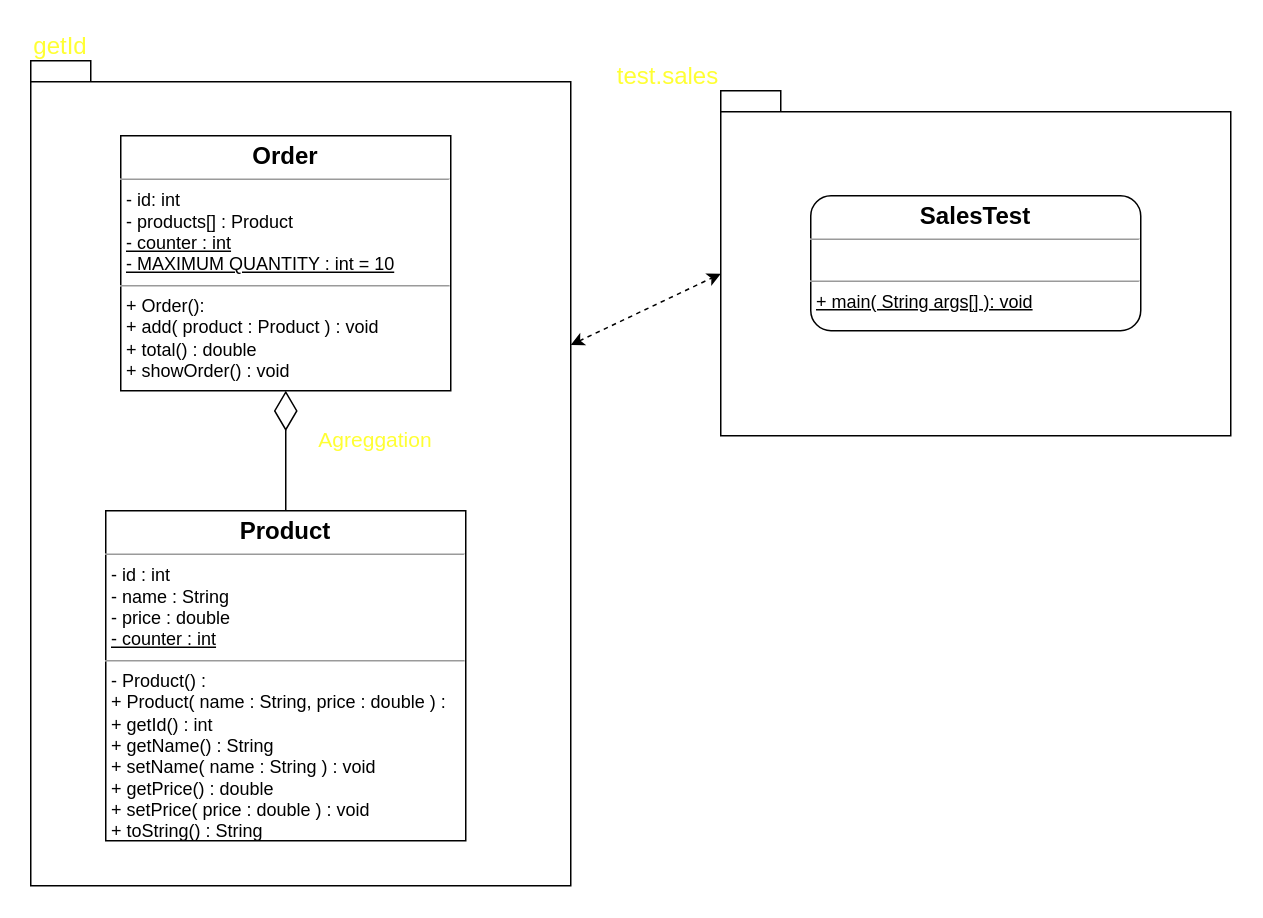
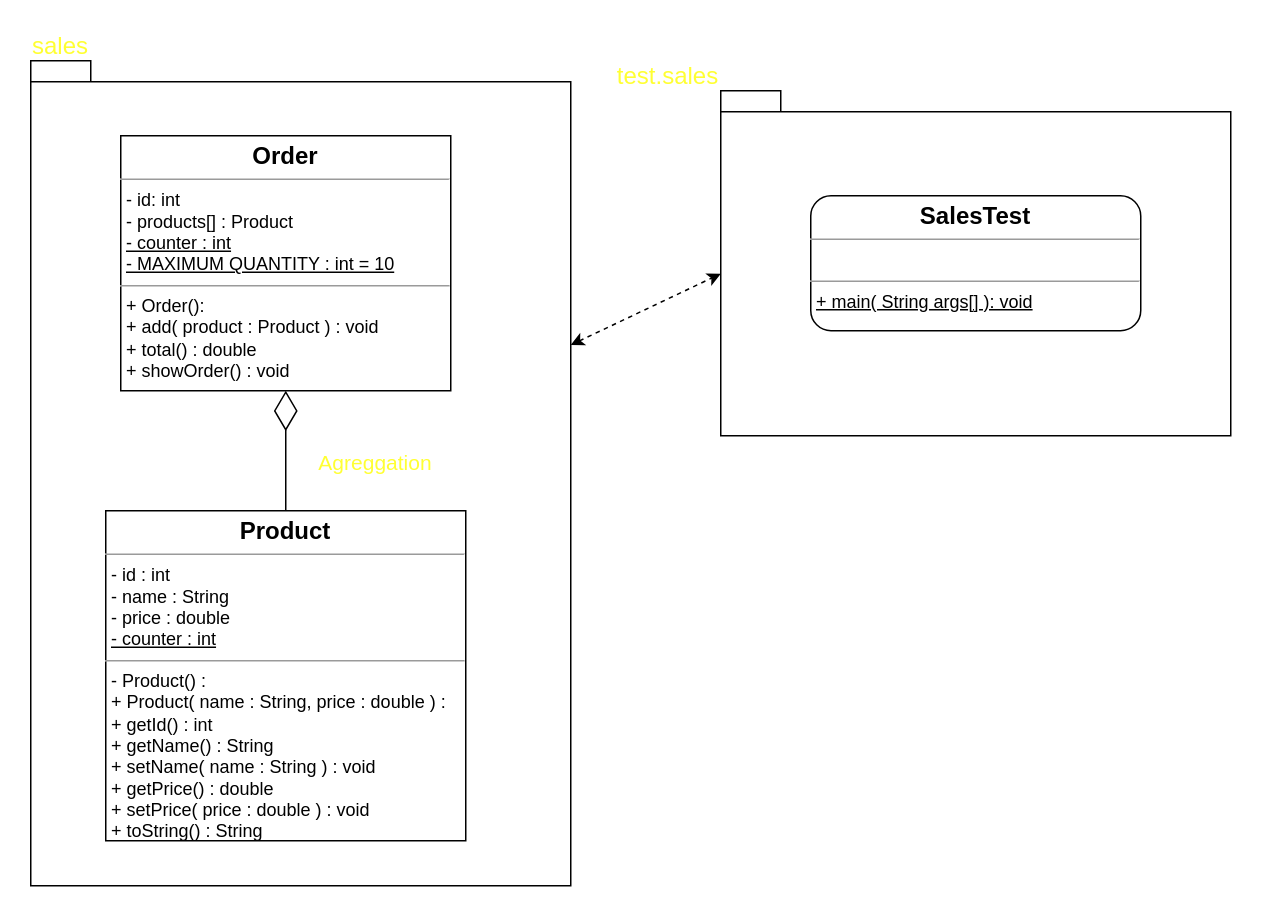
(61, 46) -> (61, 46)
(376, 439) -> (376, 461)
